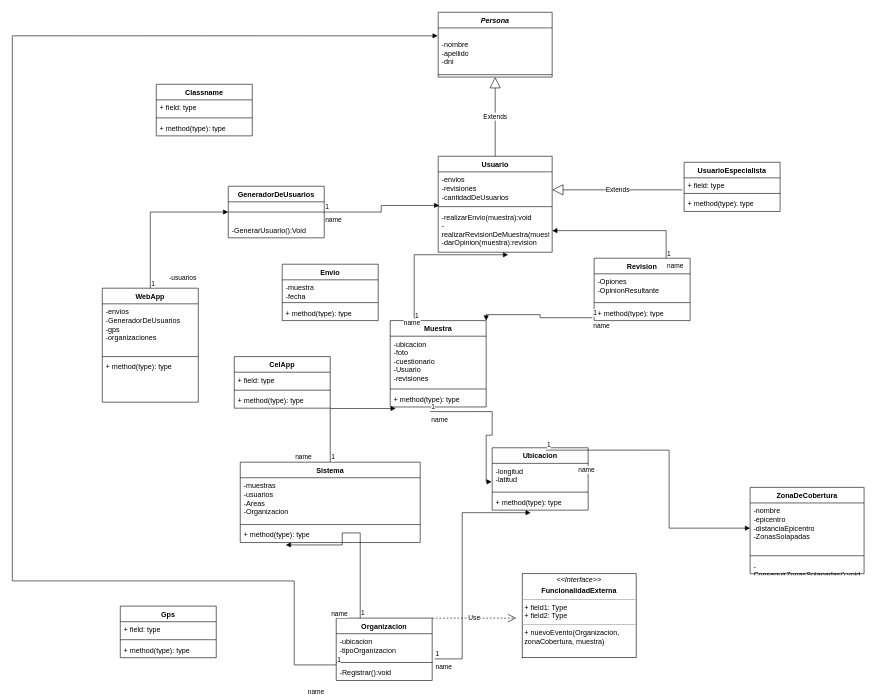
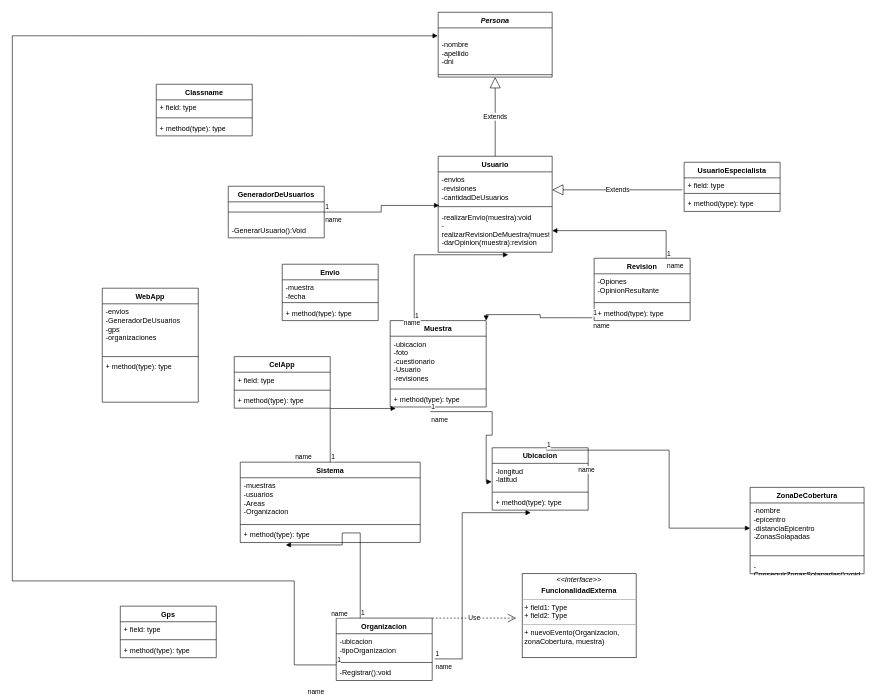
(150, 283) -> none
